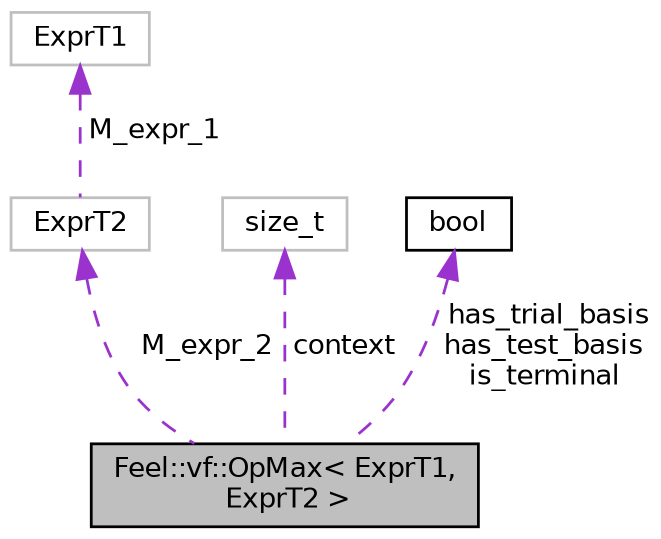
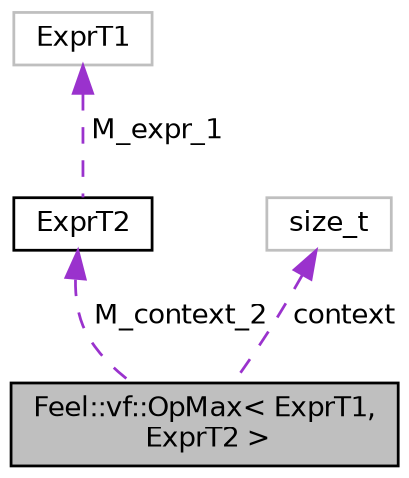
(80, 224) -> (83, 224)
(459, 224) -> none
(203, 347) -> (177, 317)
